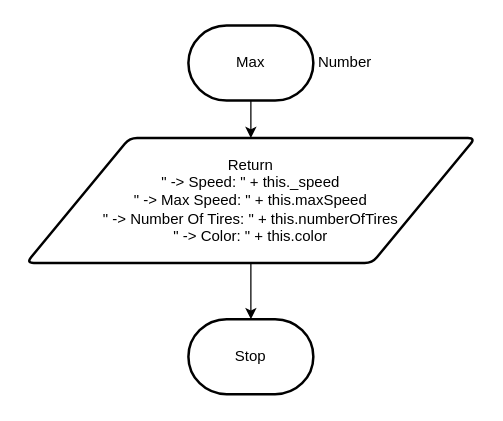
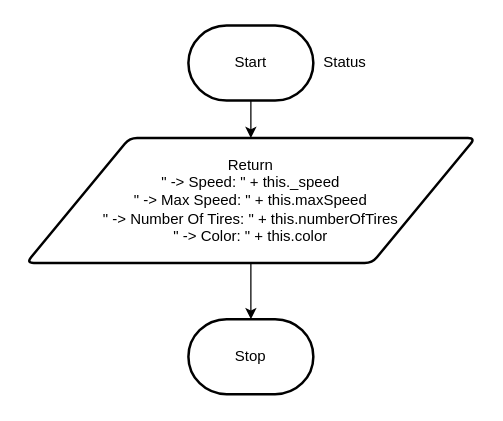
(251, 63) -> (251, 63)
(345, 63) -> (345, 63)
